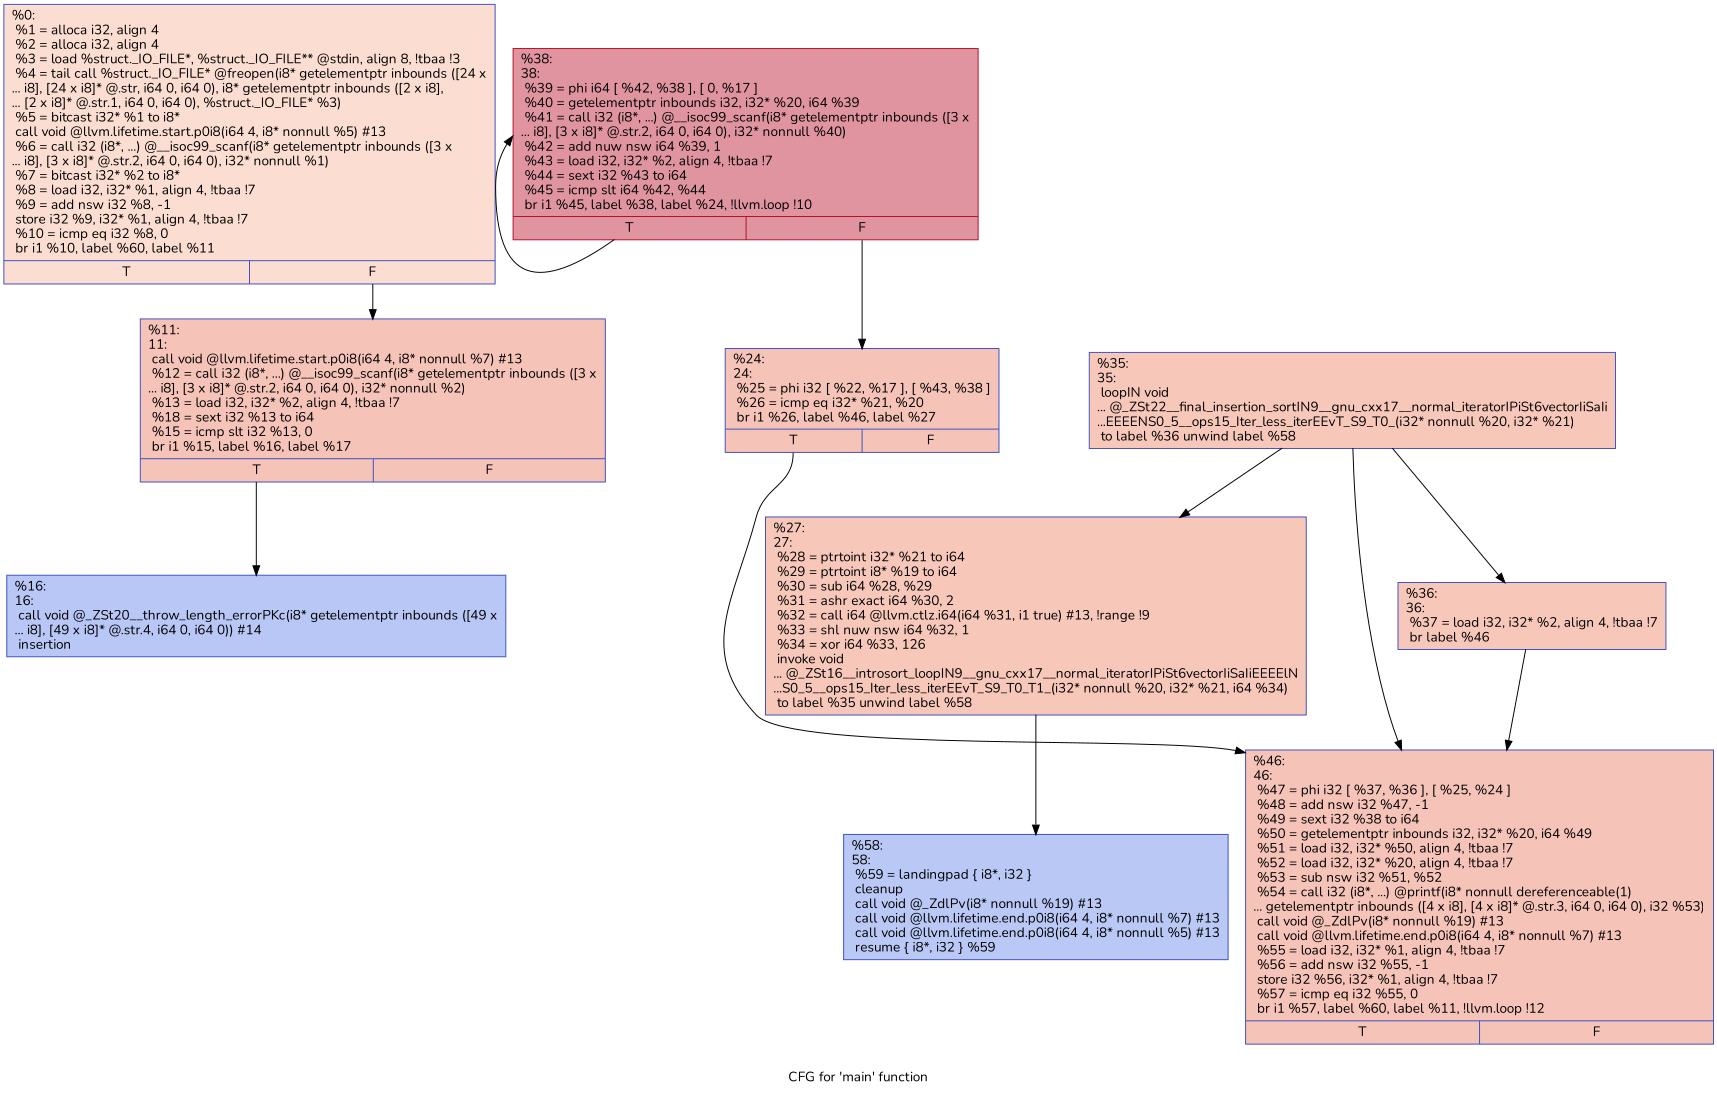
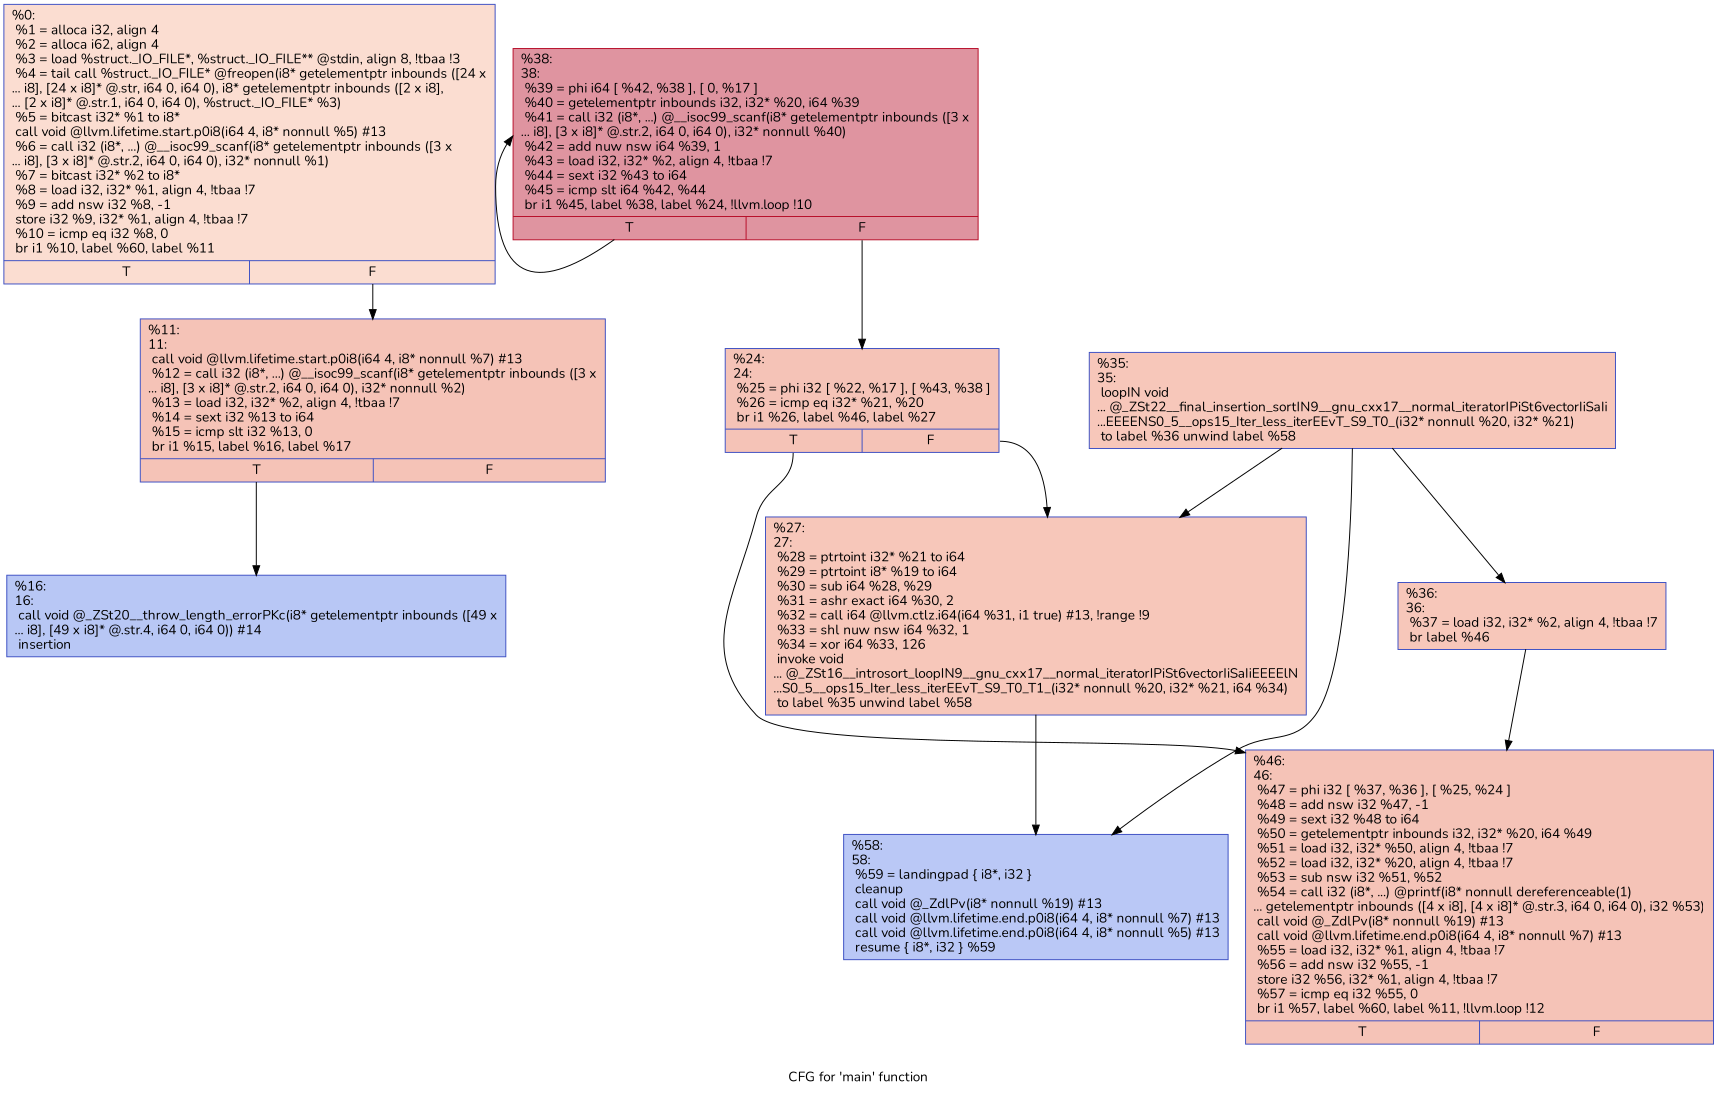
(85, 45) -> (85, 45)
(232, 417) -> (232, 417)
none -> (1036, 464)
(1365, 596) -> (1325, 696)
(1337, 819) -> (1337, 819)
